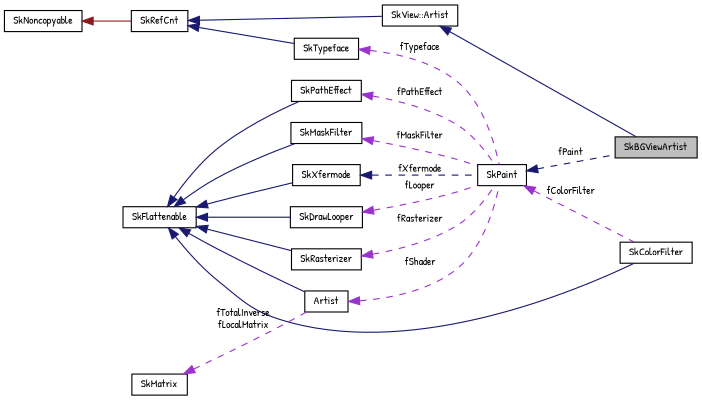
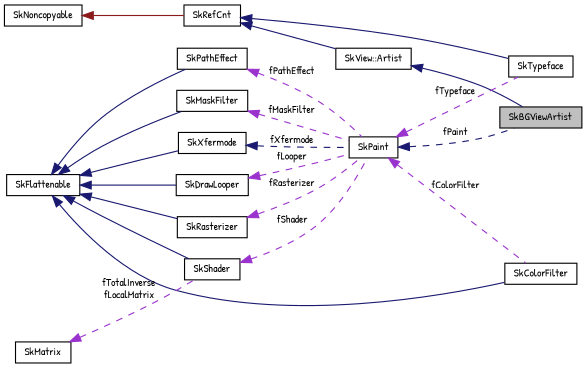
(457, 82) -> (462, 105)
(326, 301) -> (212, 269)
